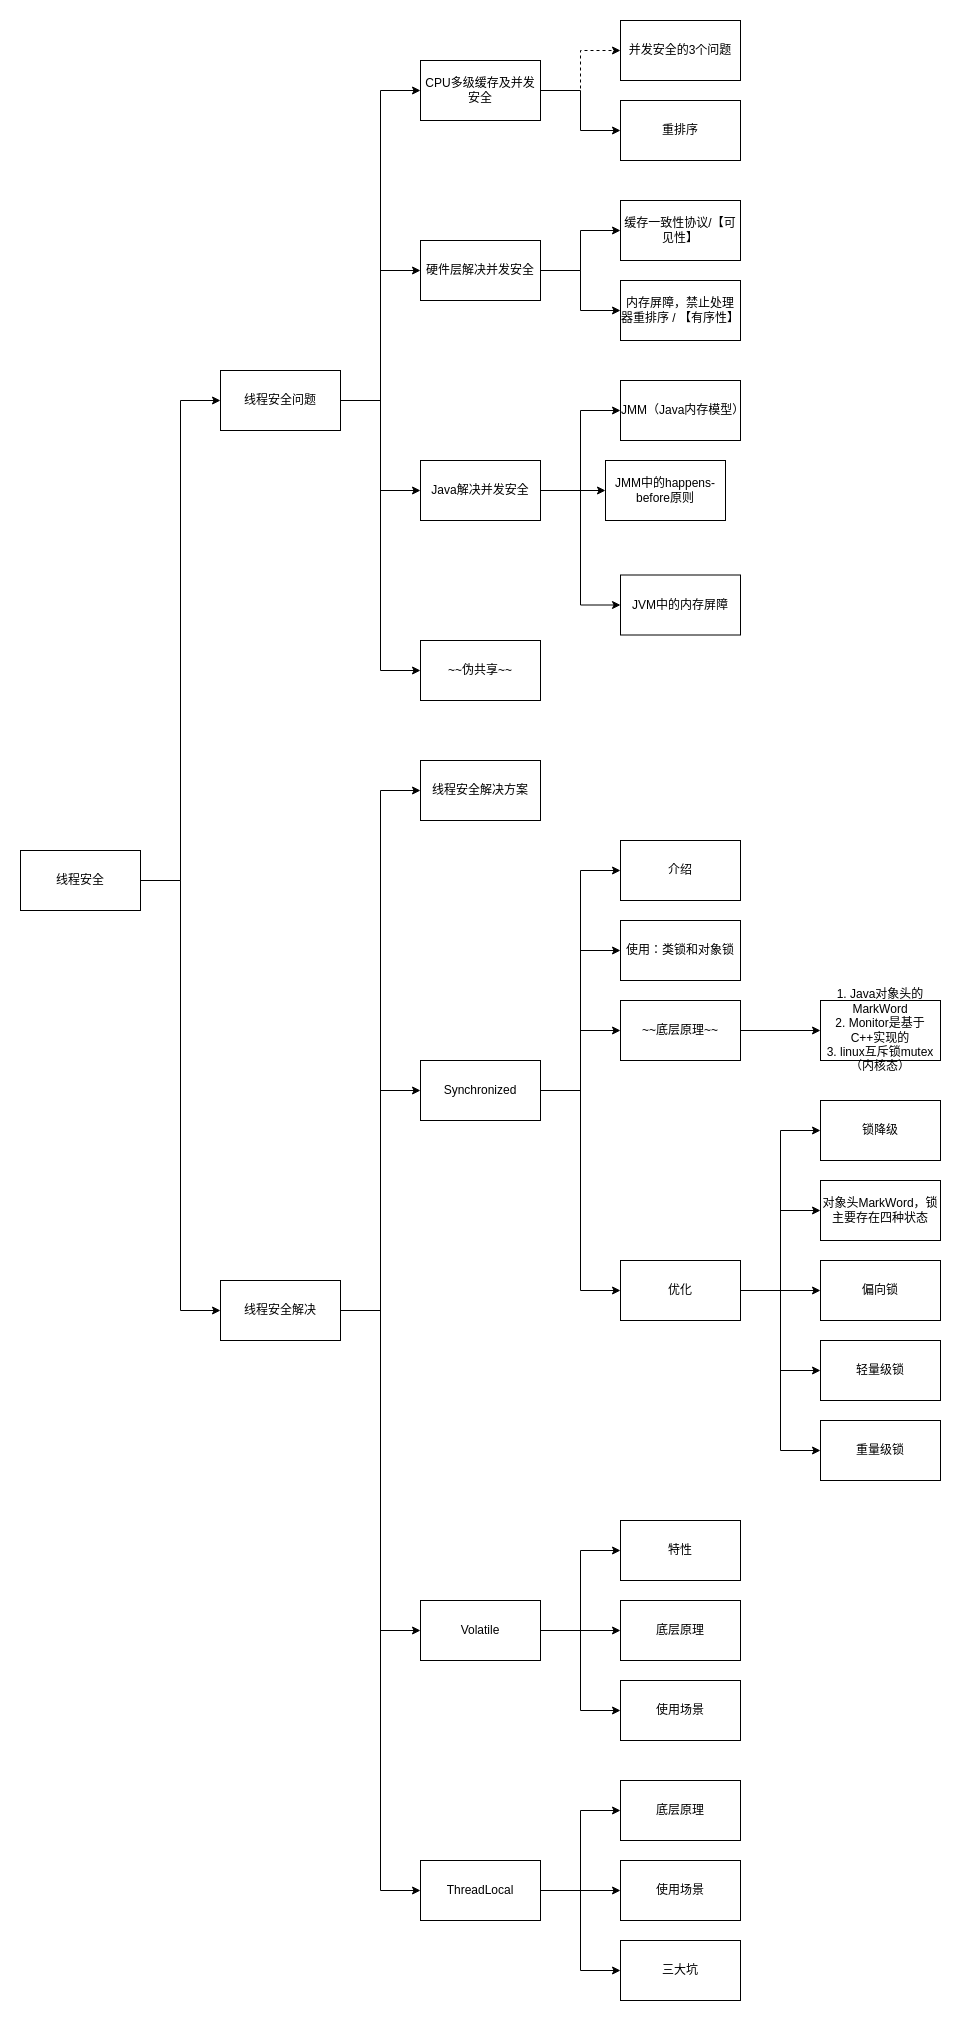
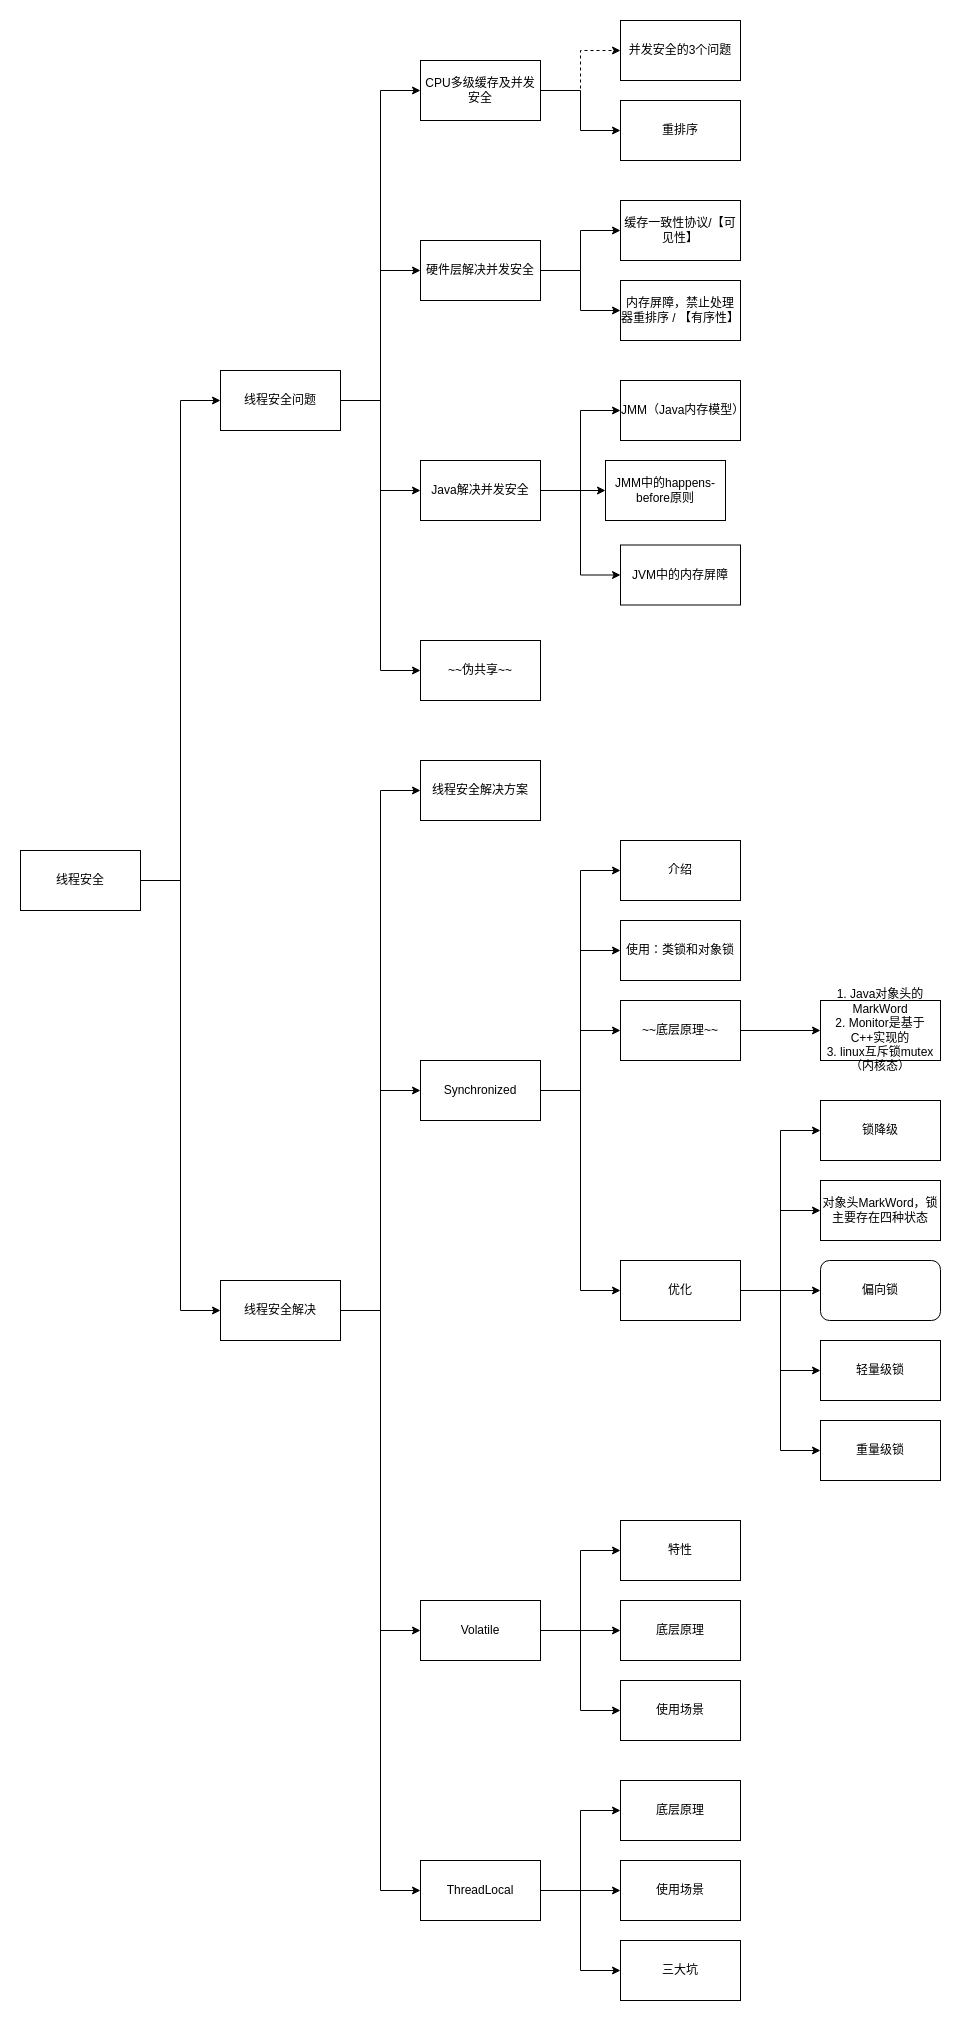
(681, 605) -> (681, 575)
(881, 1291) -> (881, 1291)
